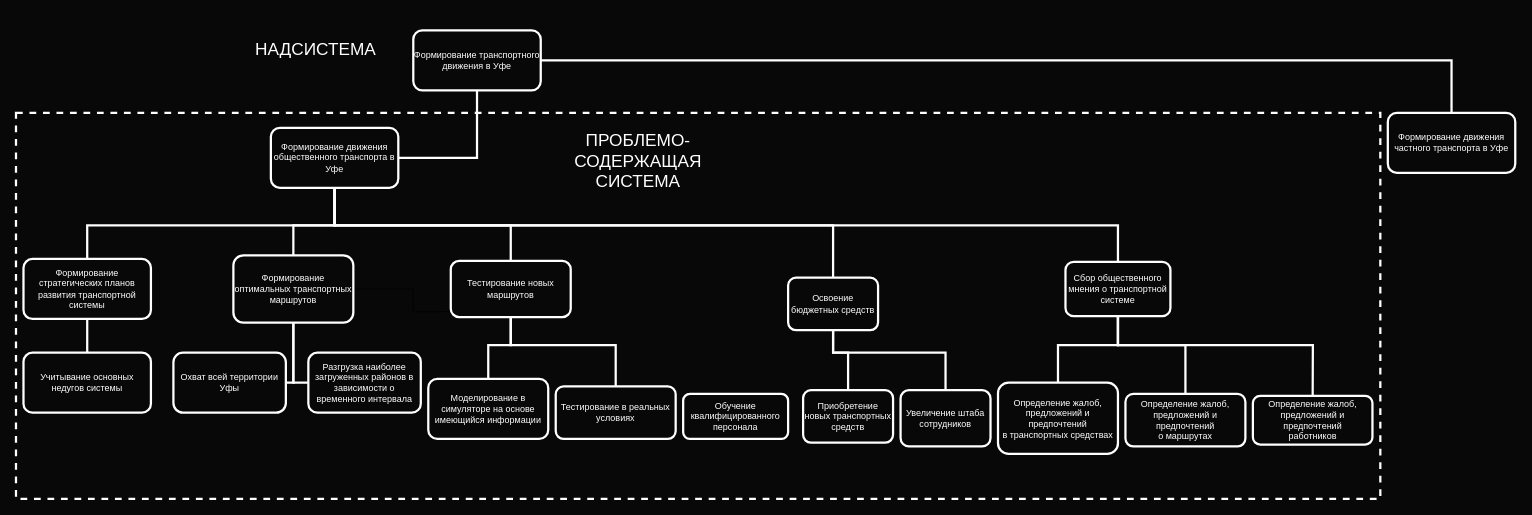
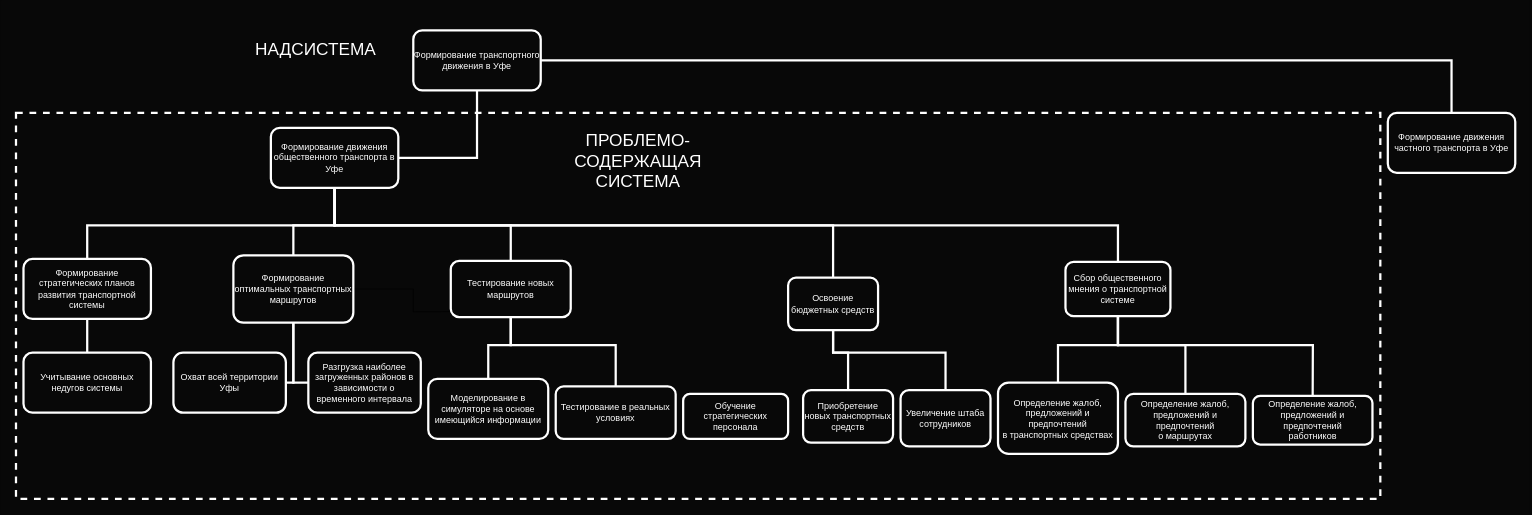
(735, 417) -> (735, 417)
